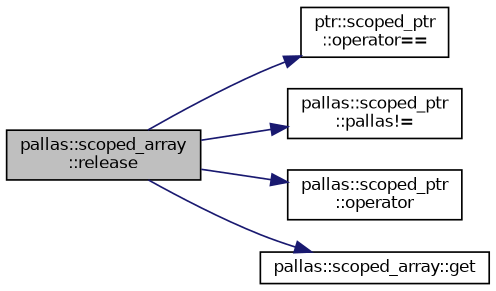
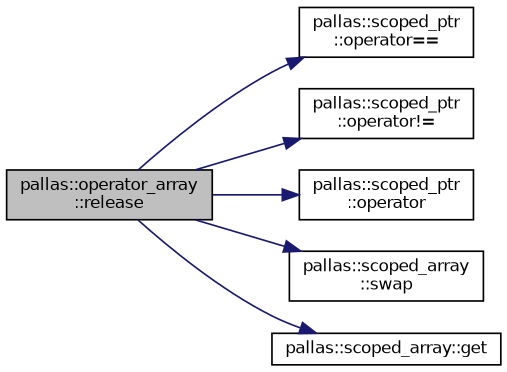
(375, 32) -> (386, 32)
(375, 114) -> (386, 114)
(104, 155) -> (109, 195)
none -> (386, 276)
